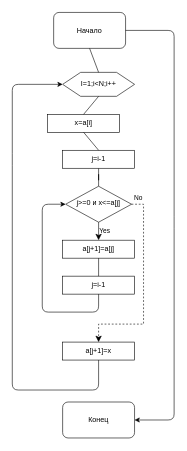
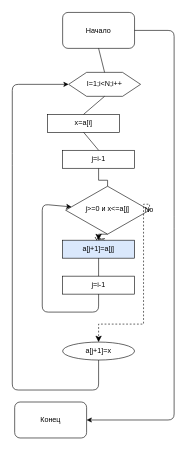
(90, 30) -> (99, 30)
(99, 84) -> (105, 84)
(99, 204) -> (108, 210)
(99, 249) -> (99, 249)
(99, 351) -> (99, 351)
(99, 420) -> (51, 420)
